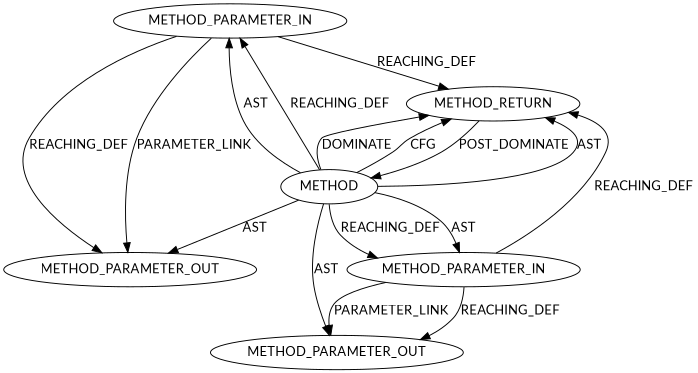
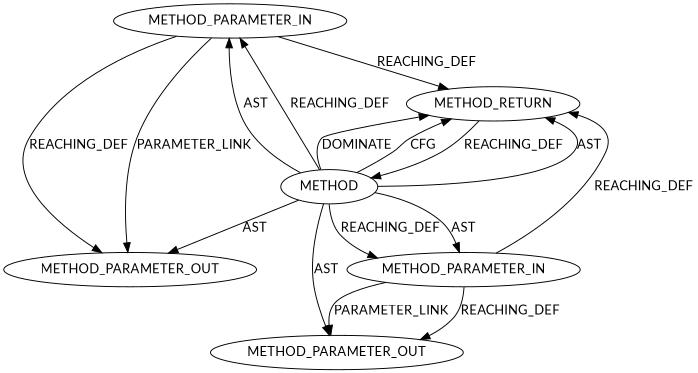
(514, 145) -> (514, 145)
